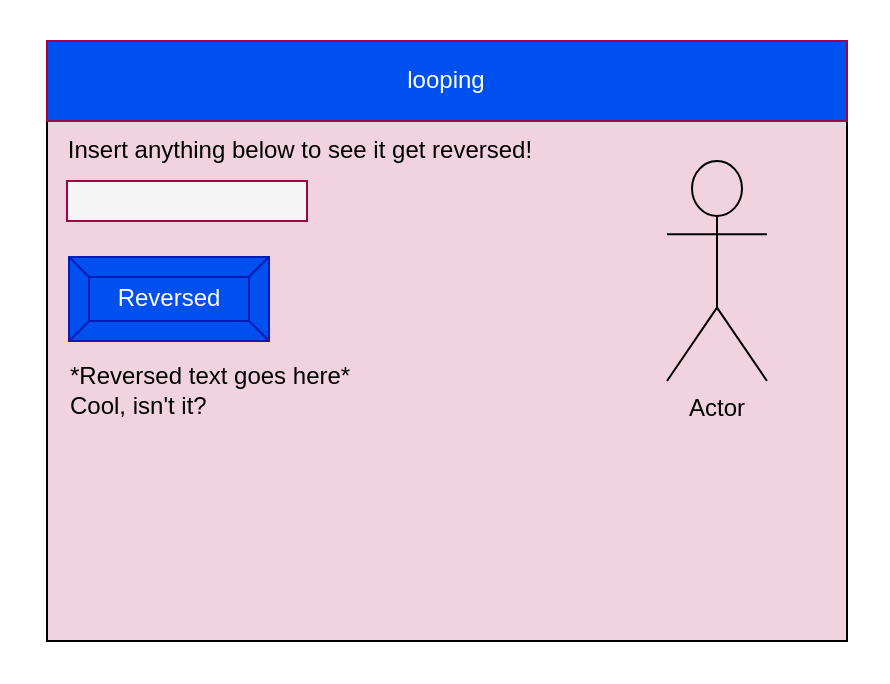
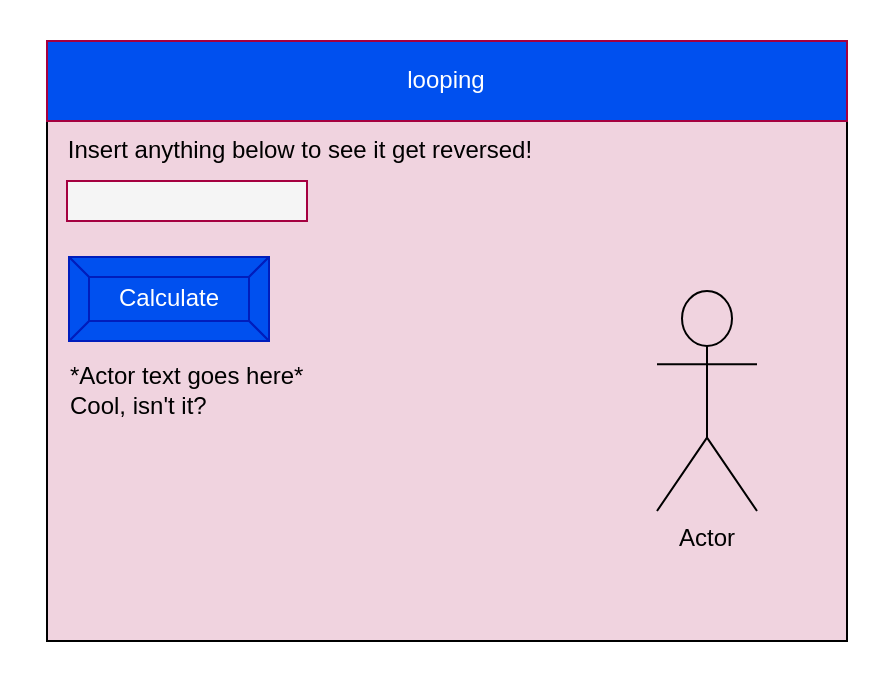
(717, 271) -> (707, 401)
(170, 299) -> (170, 299)
(230, 391) -> (209, 391)
